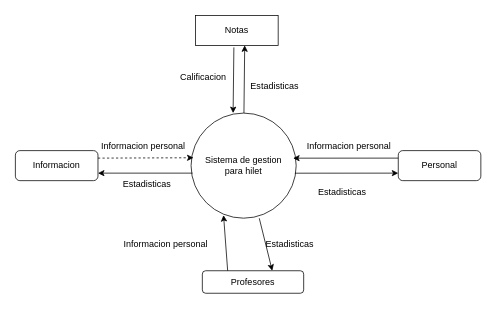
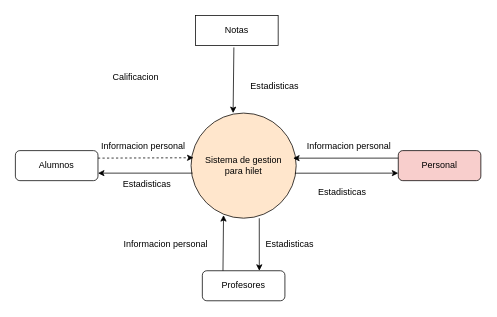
(244, 72) -> none
(203, 78) -> (135, 78)
(57, 165) -> (57, 165)
(243, 165) -> (243, 165)
(439, 165) -> (439, 165)
(253, 282) -> (243, 285)
